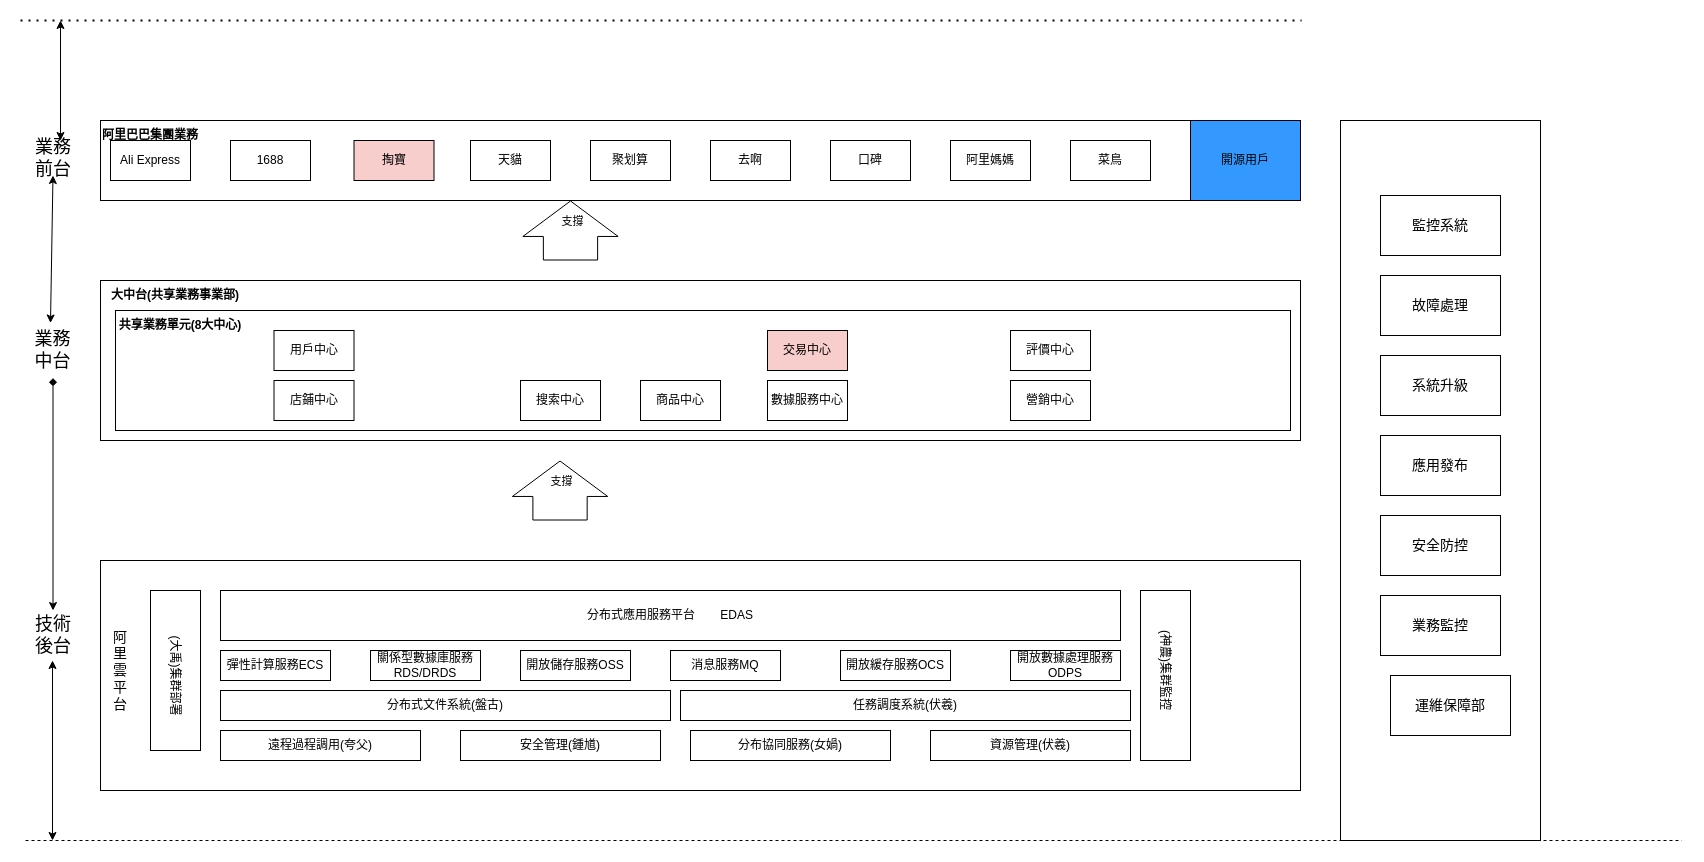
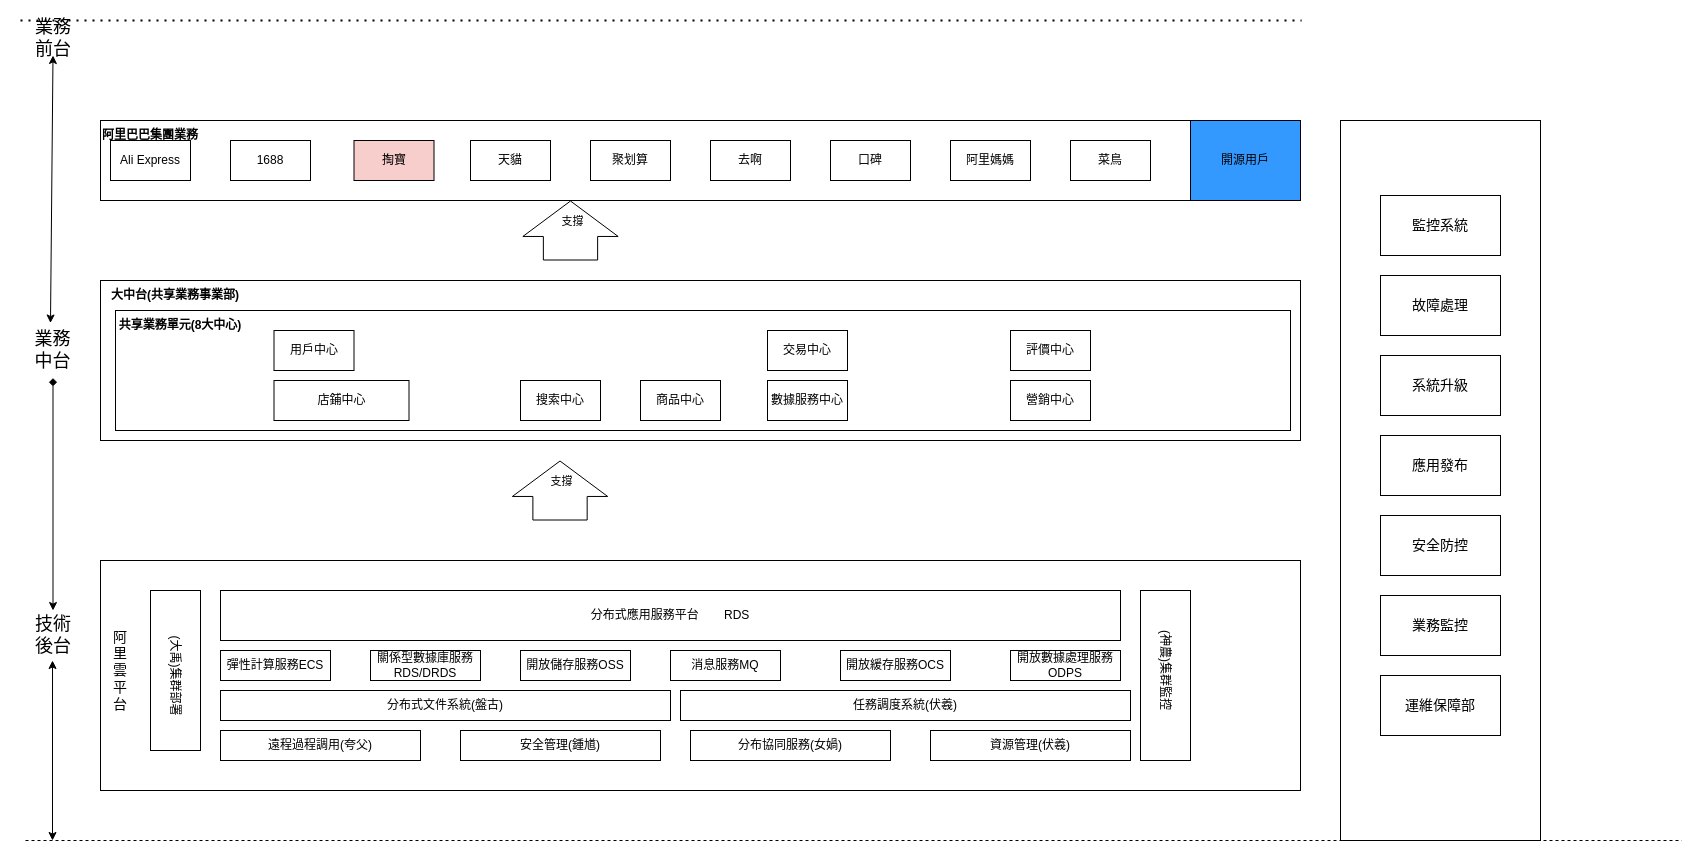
(53, 158) -> (53, 38)
(808, 351) -> (808, 351)
(314, 401) -> (342, 401)
(671, 616) -> (671, 616)
(1451, 706) -> (1441, 706)
